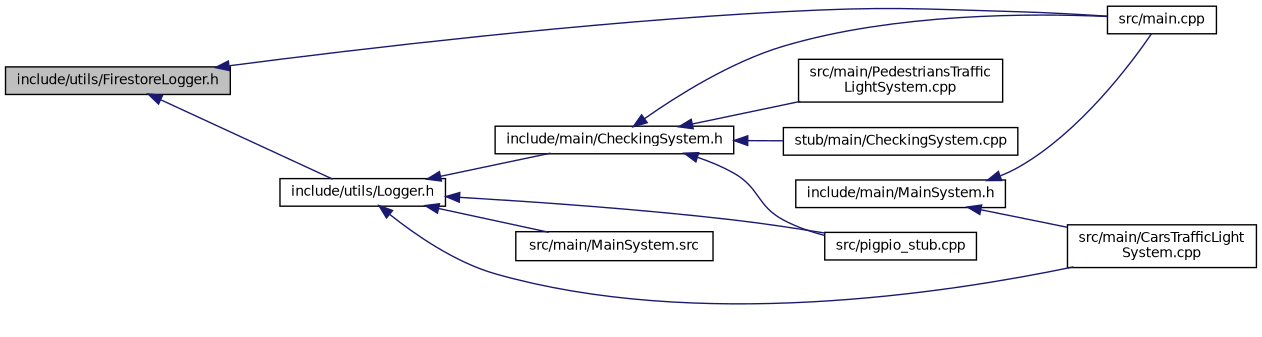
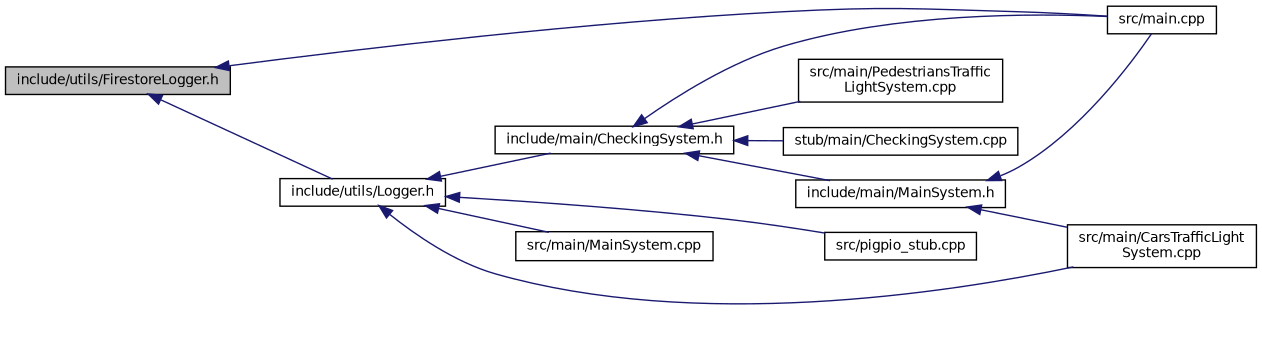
(760, 198) -> (765, 168)
(614, 246) -> (614, 246)
